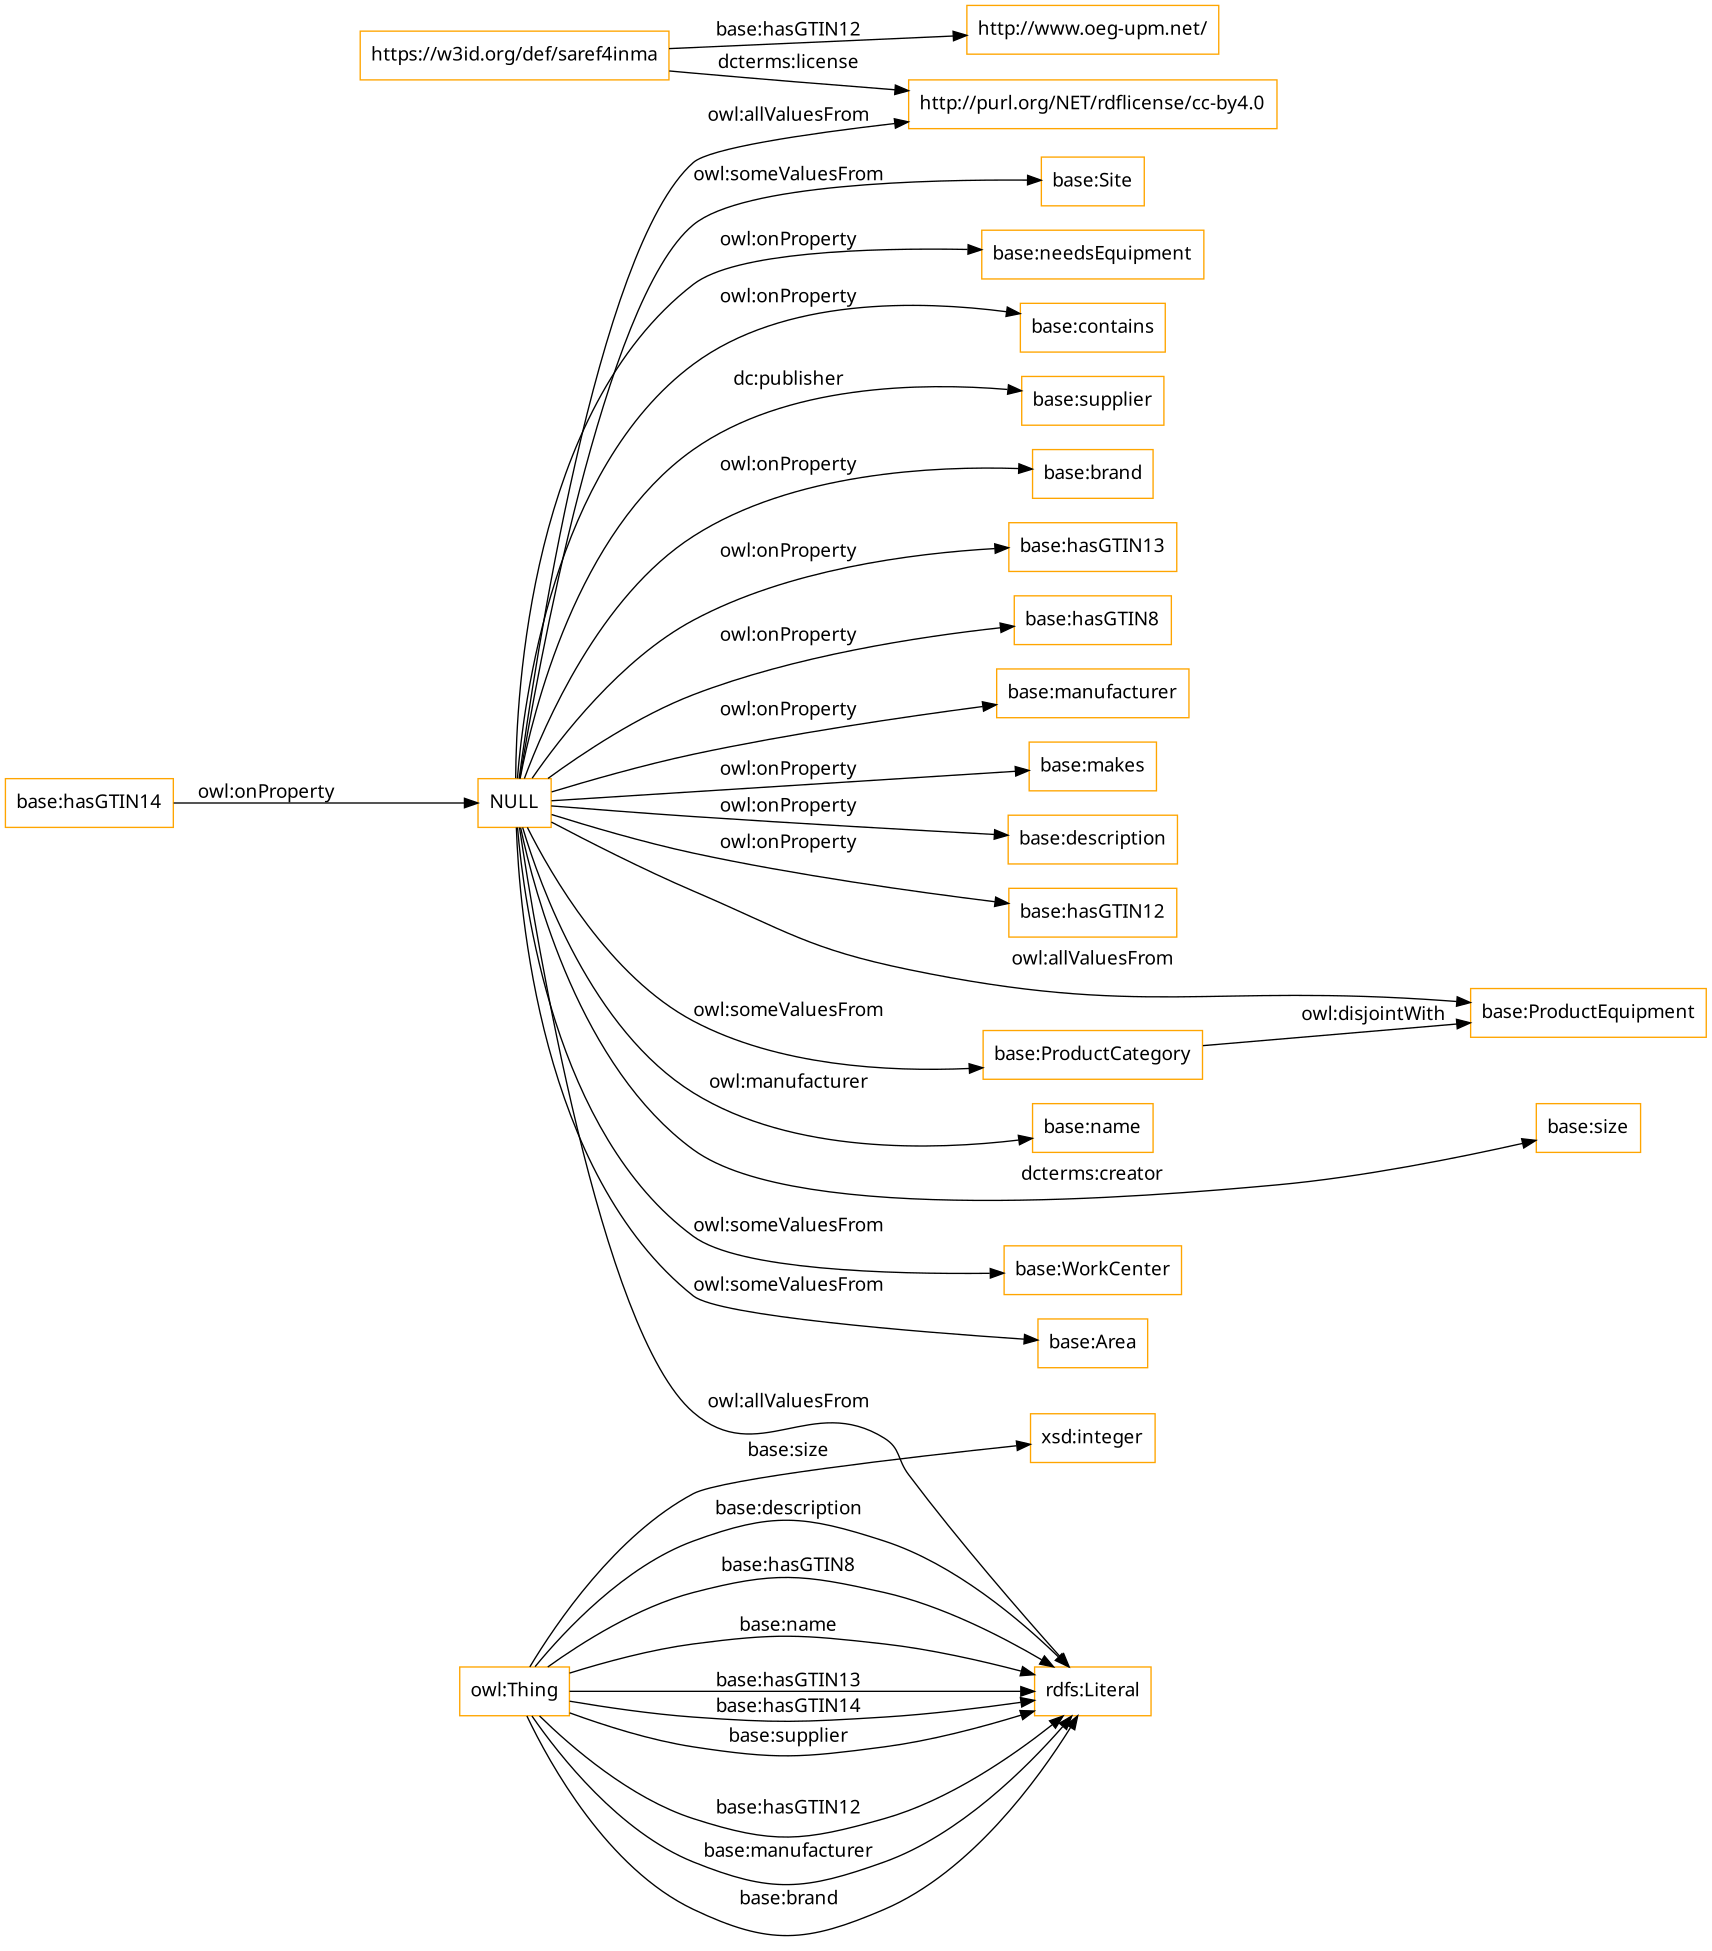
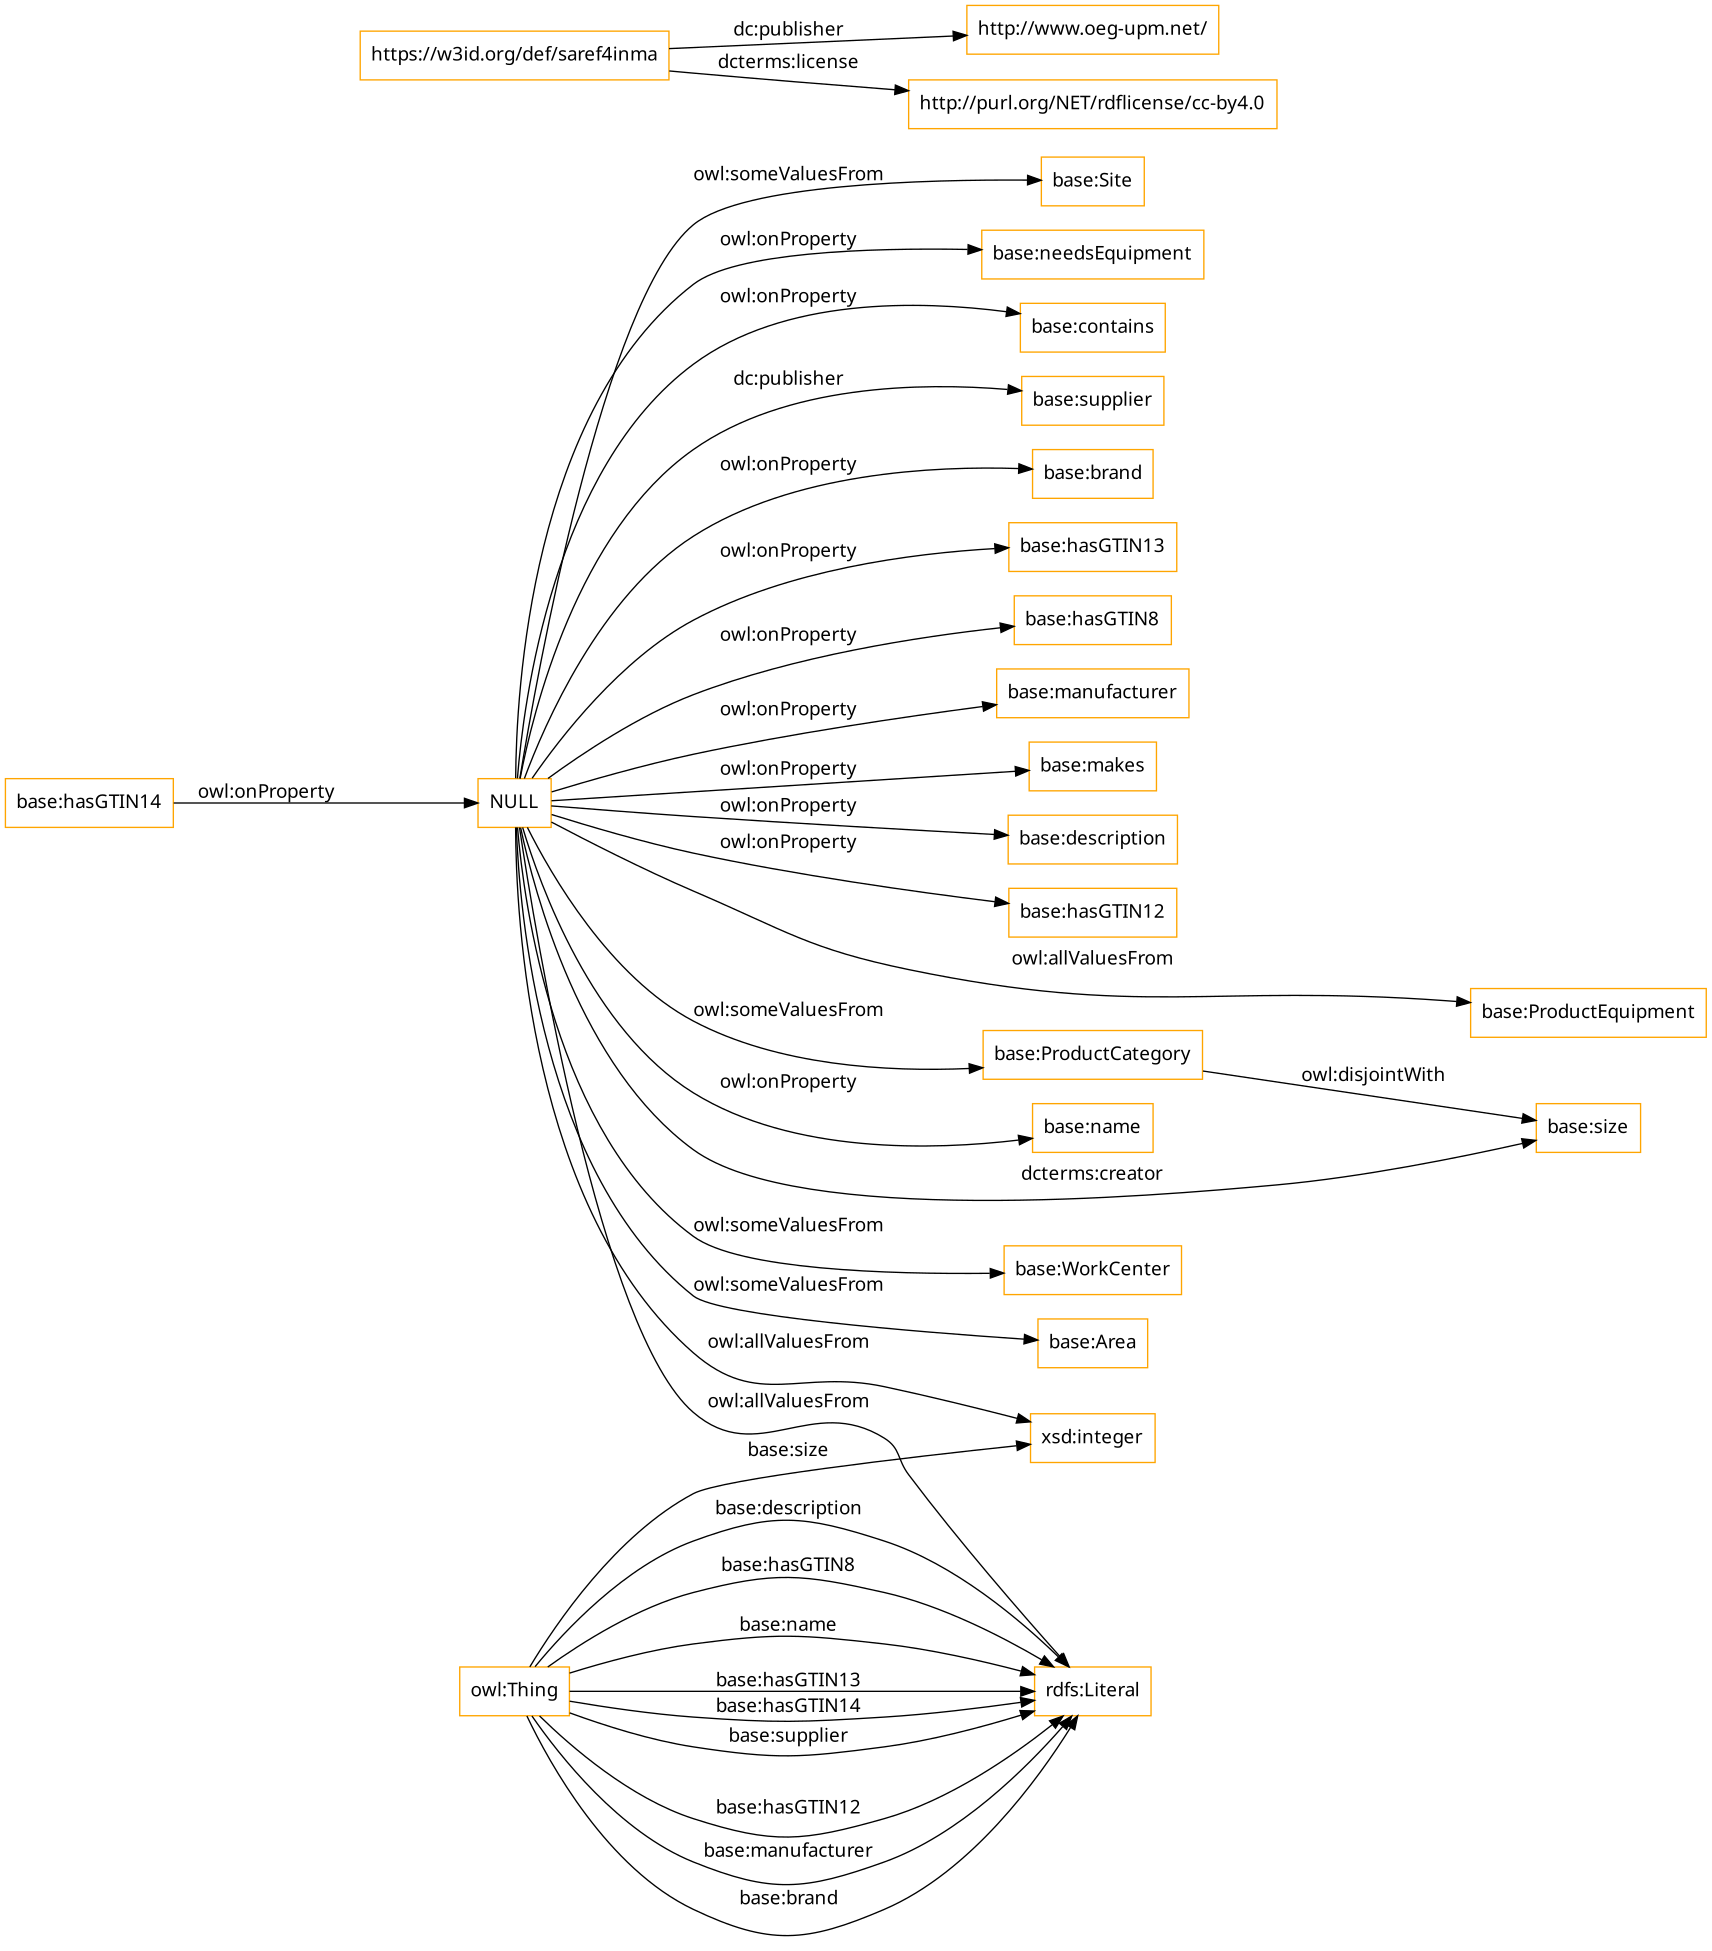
(789, 30) -> (789, 30)
(602, 361) -> (632, 1282)
(1330, 1035) -> (1363, 1095)
(789, 1083) -> (789, 1083)
